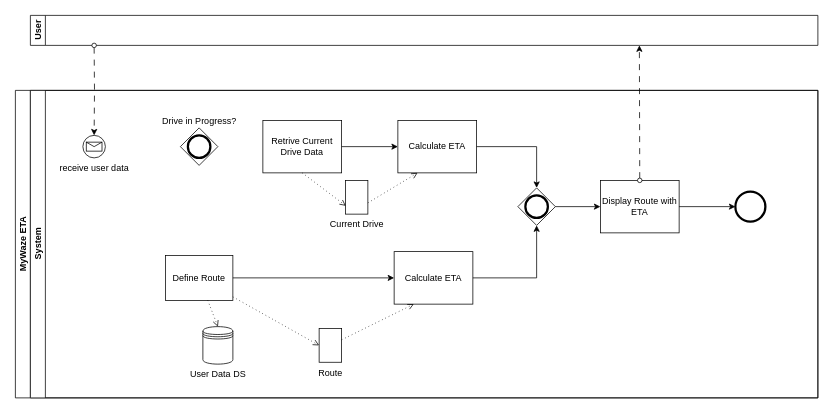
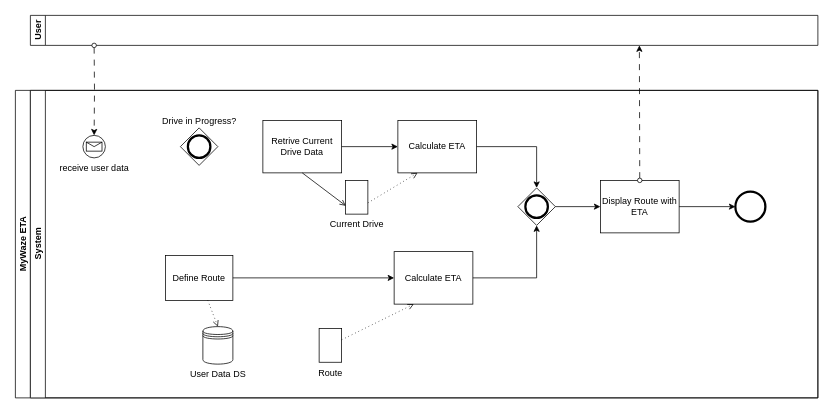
(323, 189) -> (323, 189)
(306, 338) -> none
